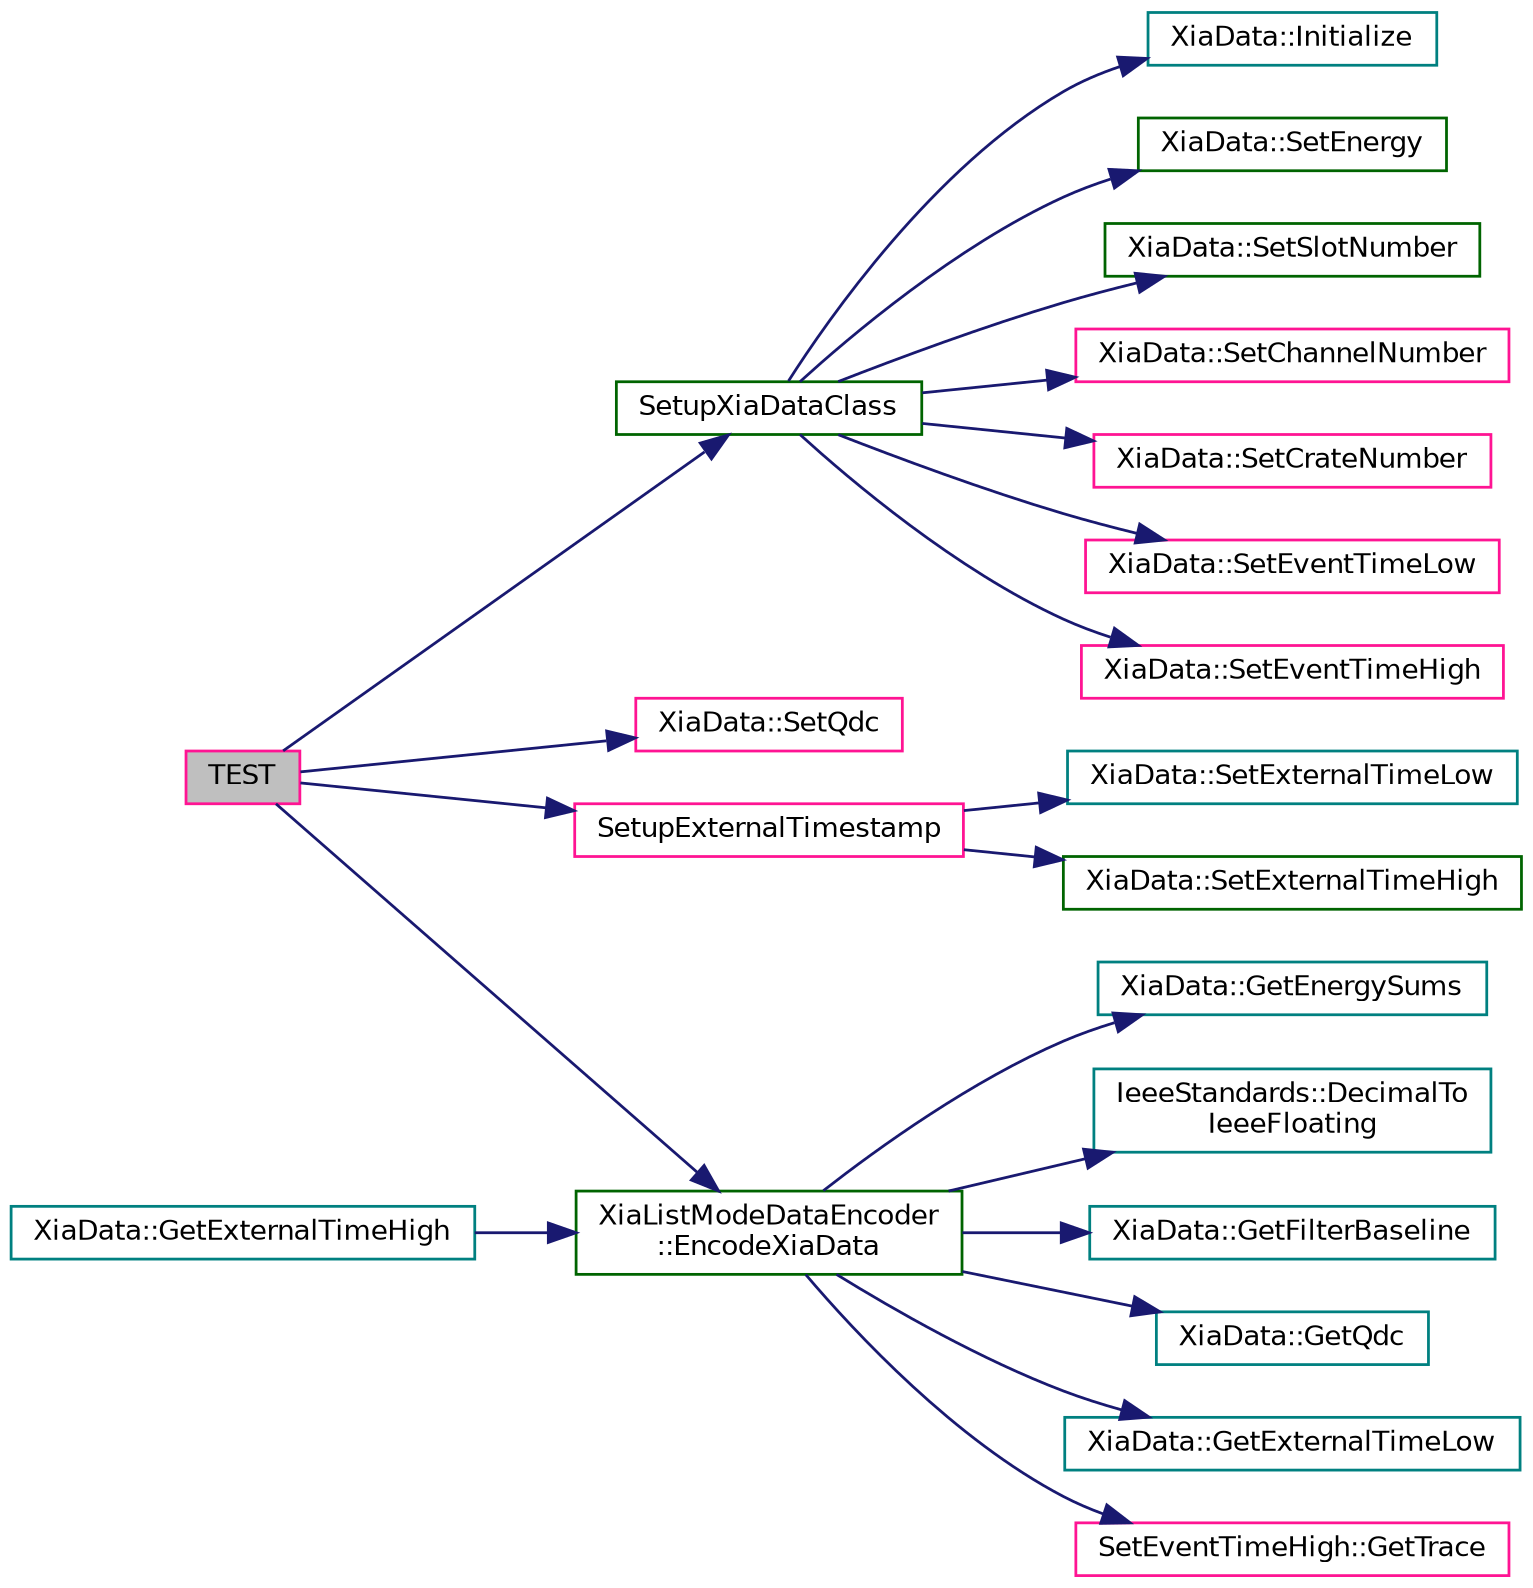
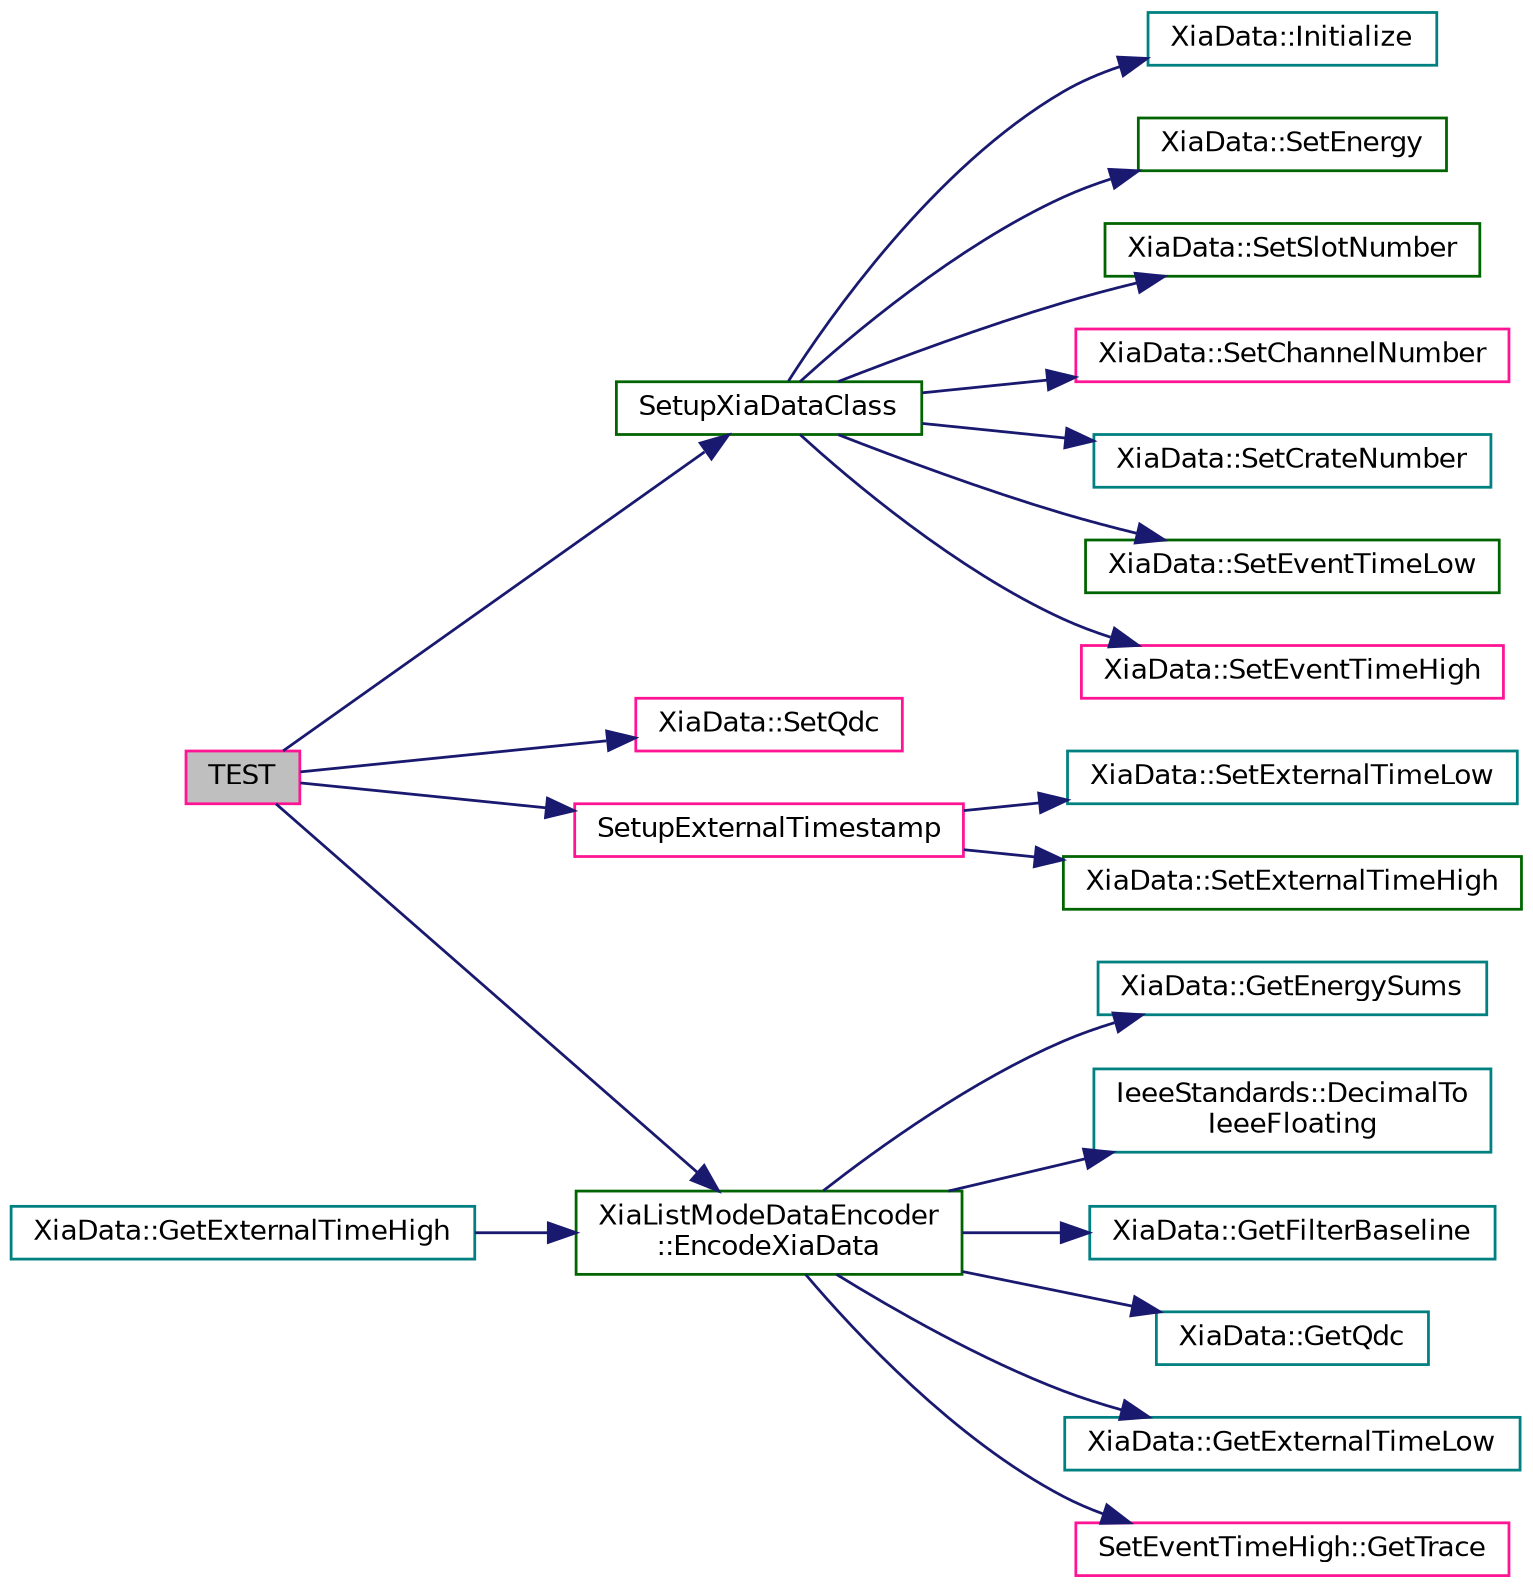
(1292, 461) -> (1292, 461)
(1292, 566) -> (1292, 566)
